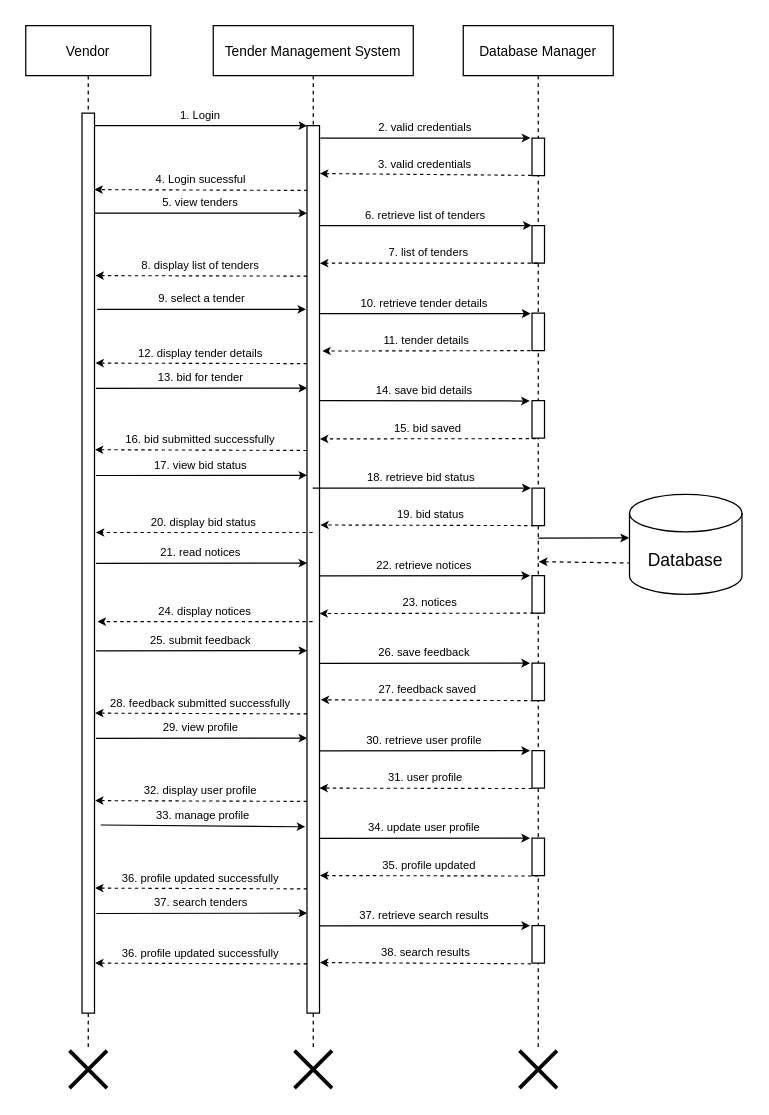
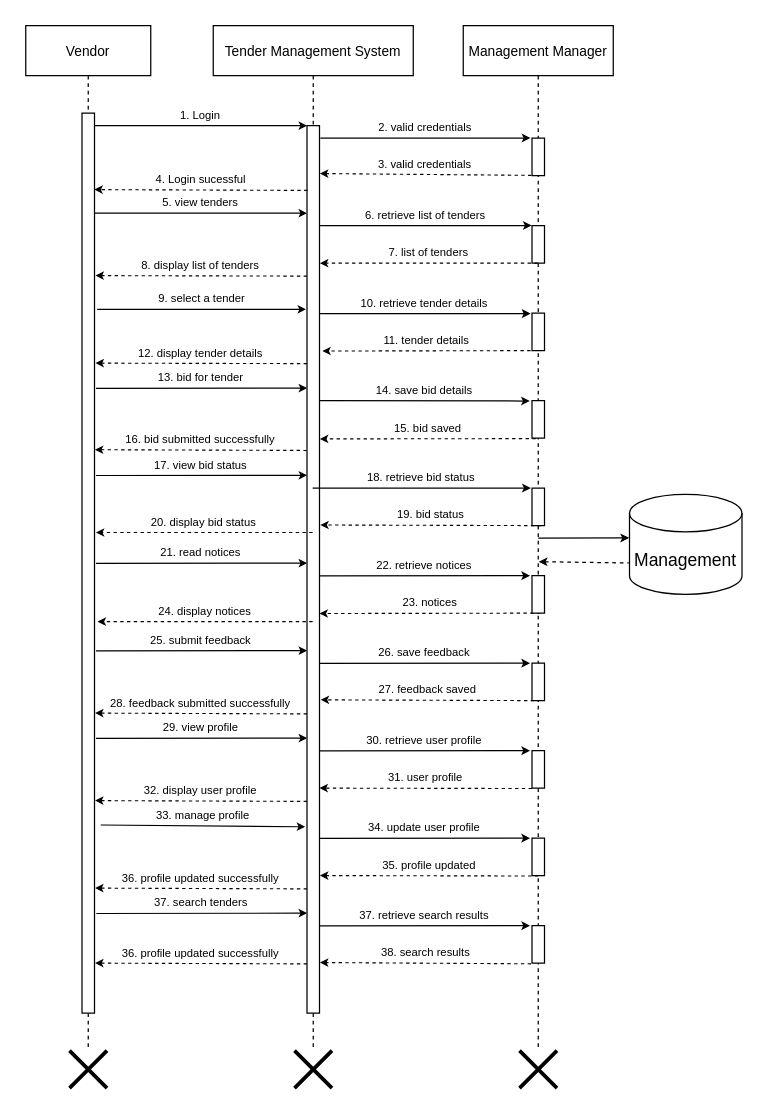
(538, 51) -> (538, 51)
(686, 561) -> (686, 561)
